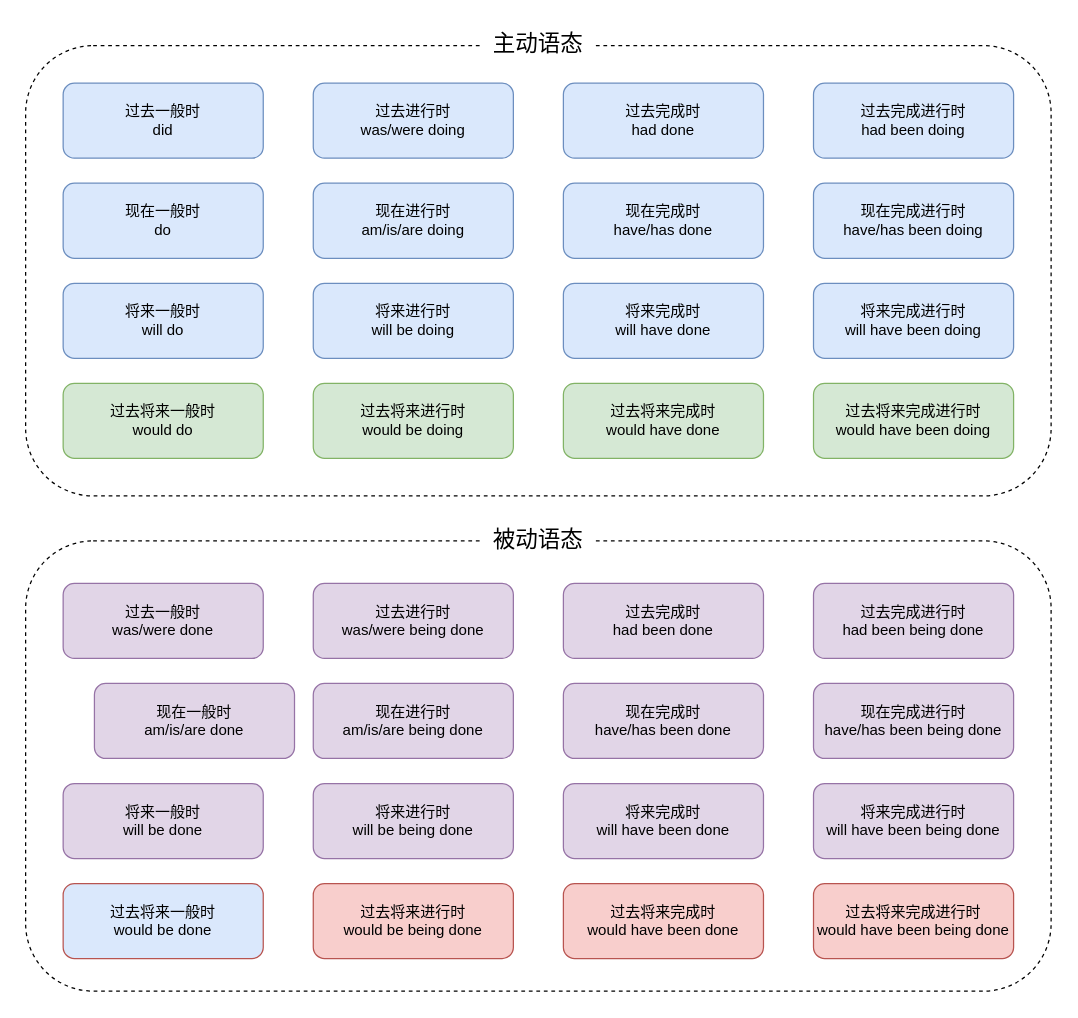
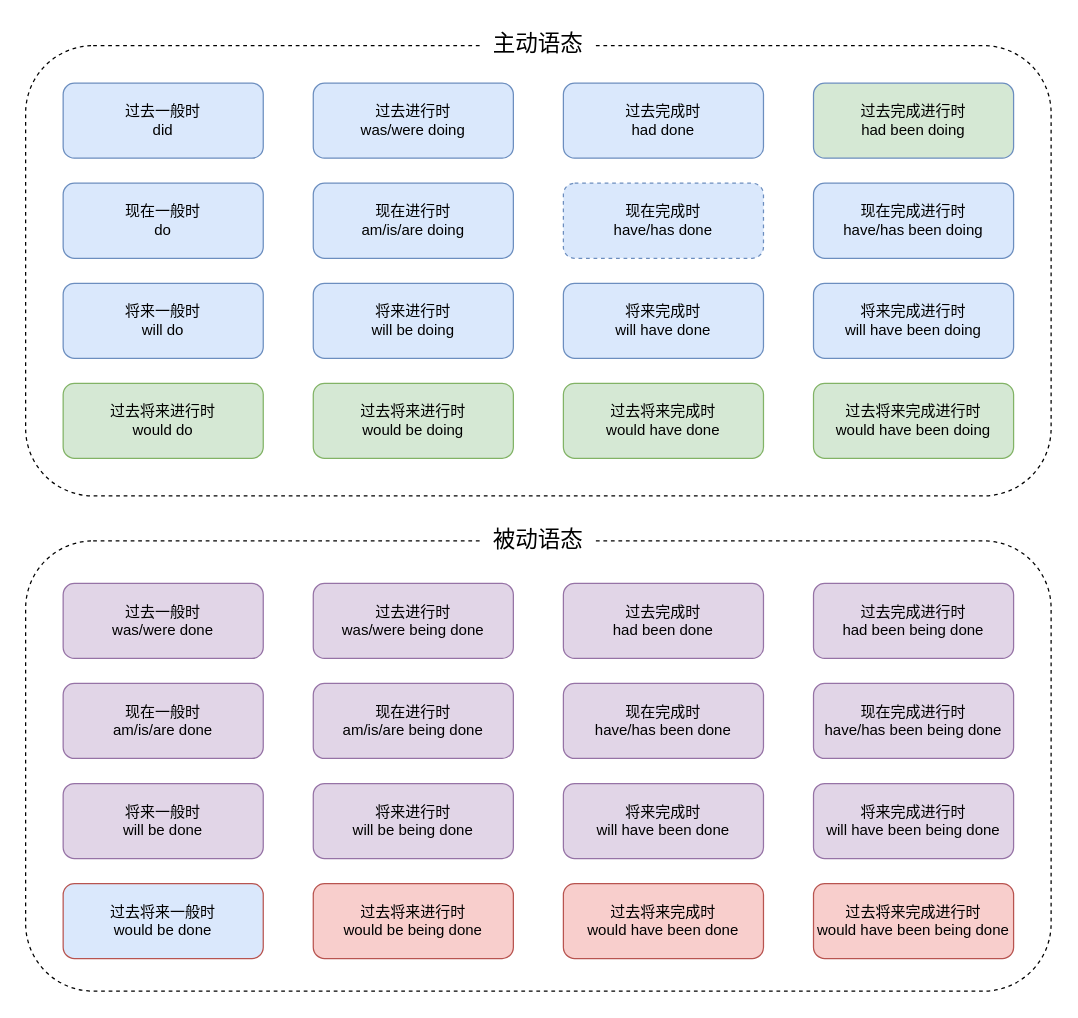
(913, 121) -> (913, 121)
(663, 221) -> (663, 221)
(163, 421) -> (163, 421)
(194, 721) -> (163, 721)
